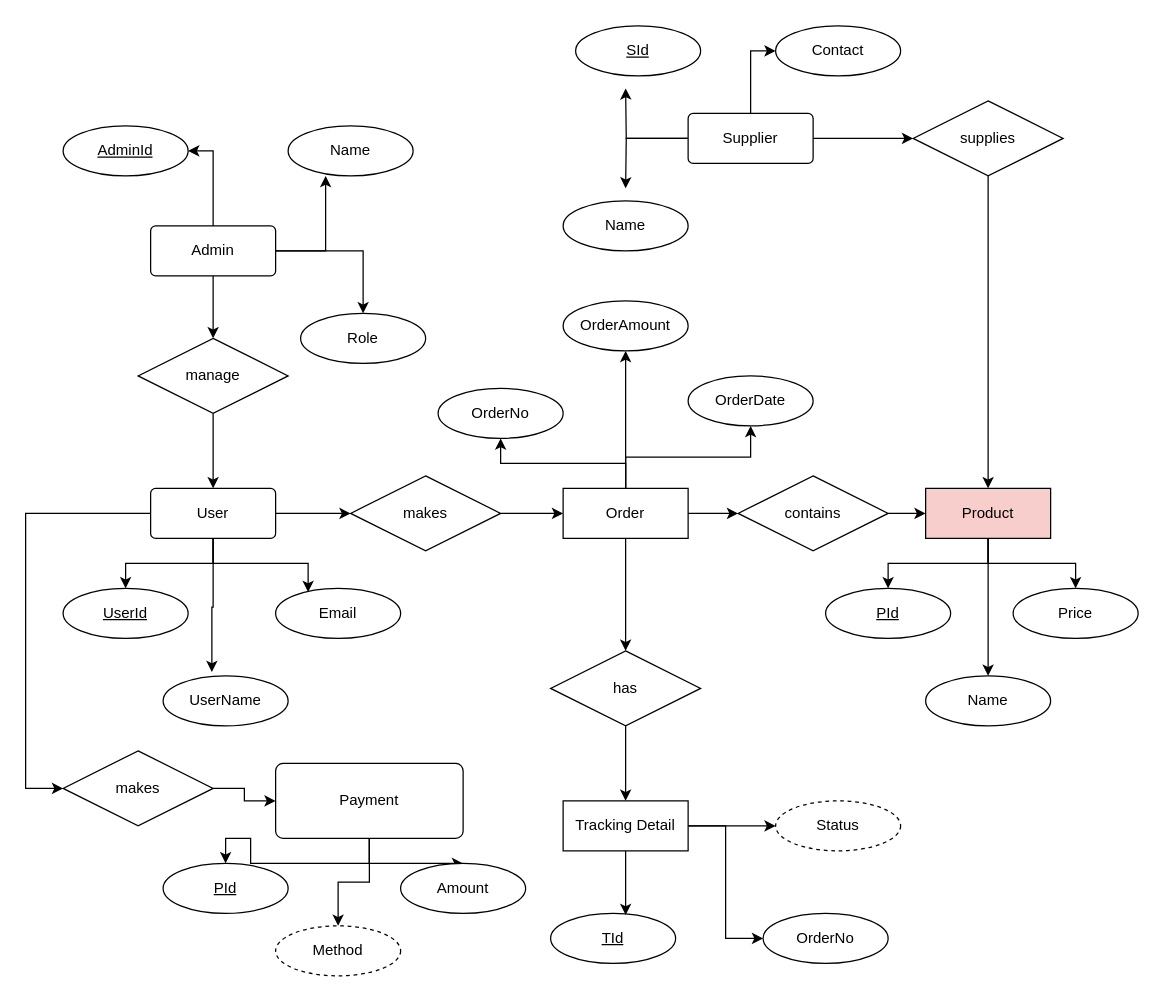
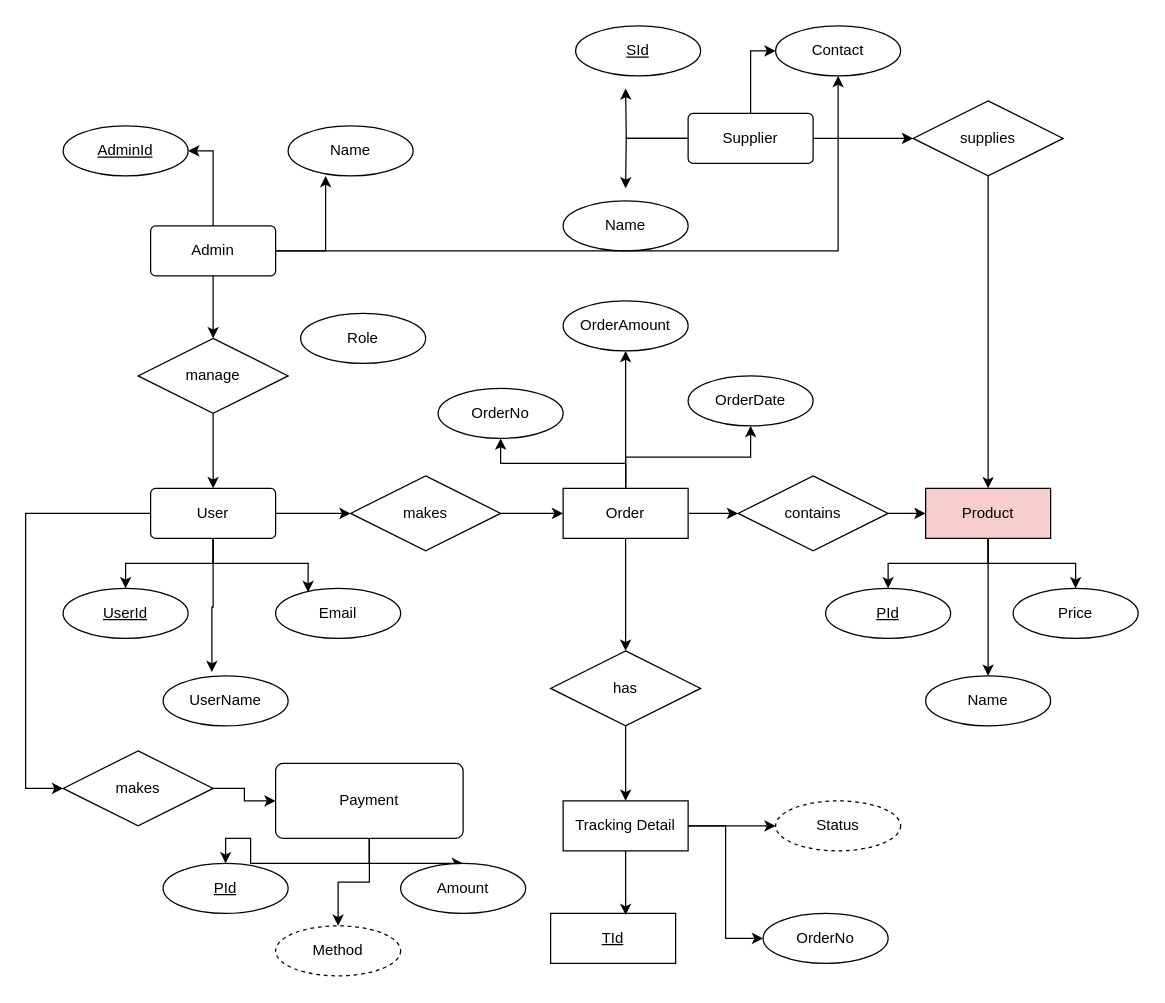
(363, 276) -> (821, 251)
(613, 938) -> (613, 938)
